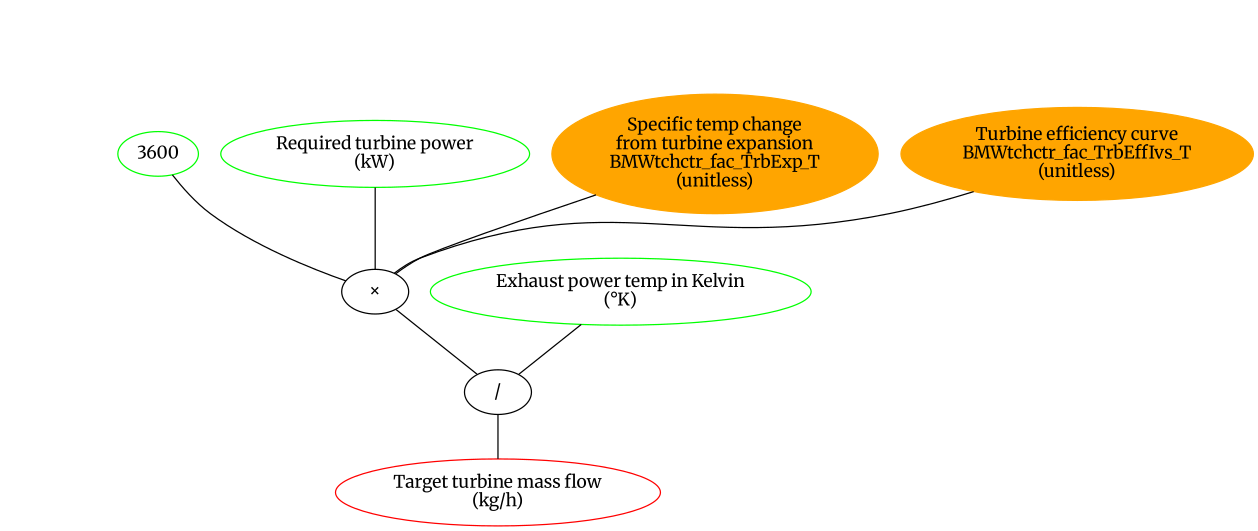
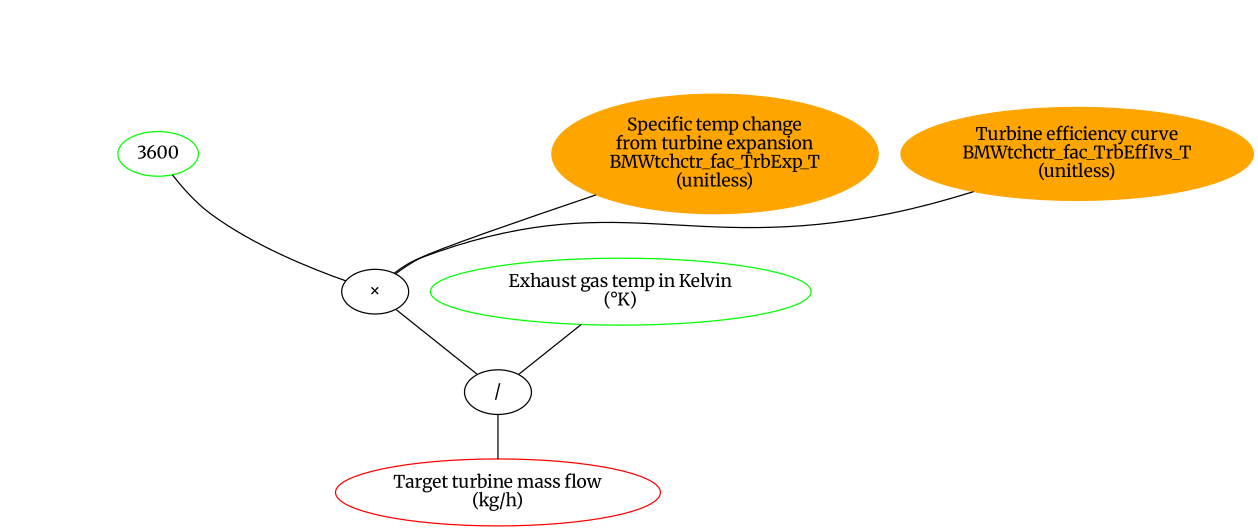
(375, 154) -> none
(621, 292) -> (621, 292)
